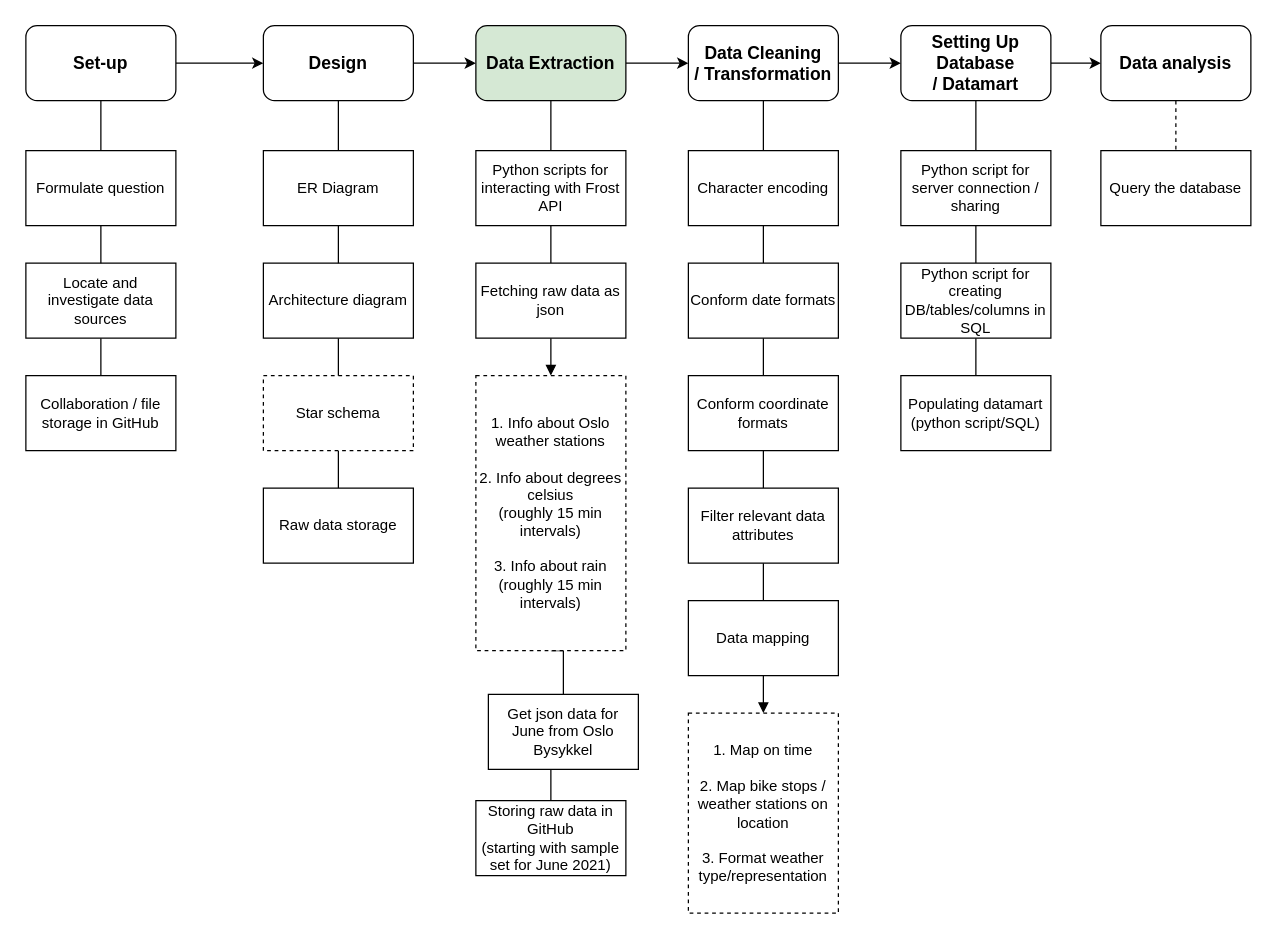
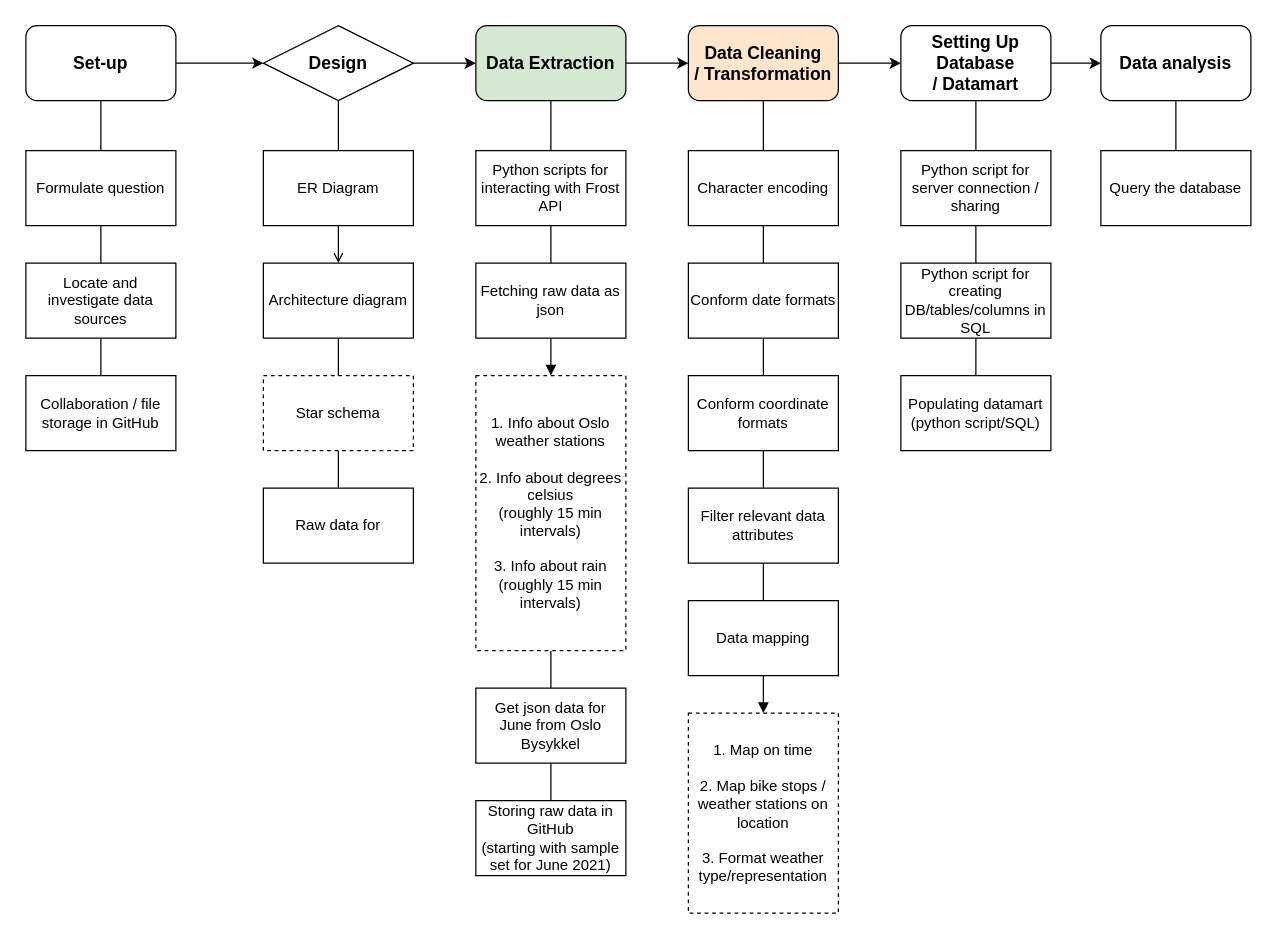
(338, 63) -> (338, 63)
(763, 63) -> (763, 63)
(1176, 125) -> (1176, 125)
(338, 258) -> (338, 257)
(338, 526) -> (338, 526)
(563, 732) -> (551, 726)
